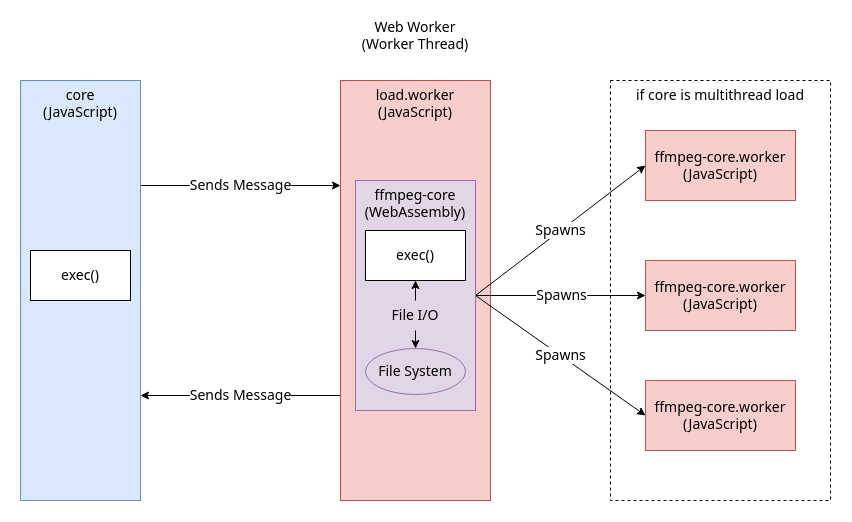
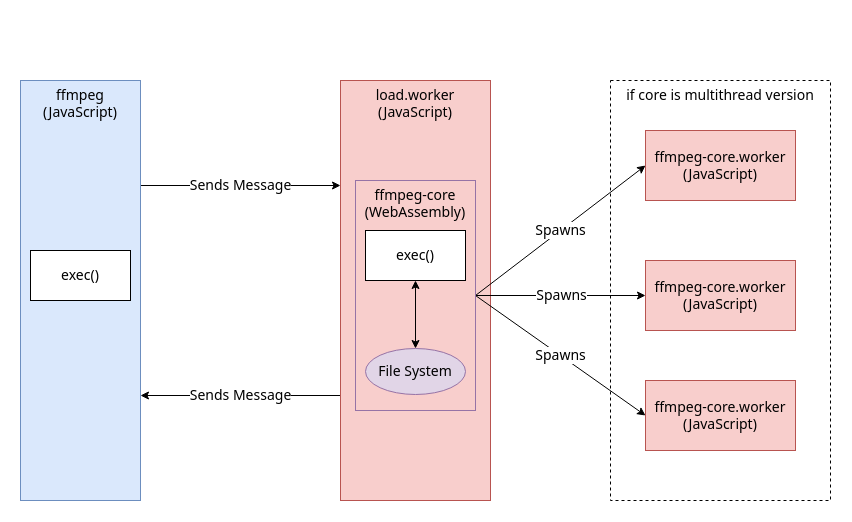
(416, 36) -> none
(721, 96) -> (721, 96)
(81, 104) -> (81, 104)
(416, 296) -> (416, 296)
(416, 316) -> none
